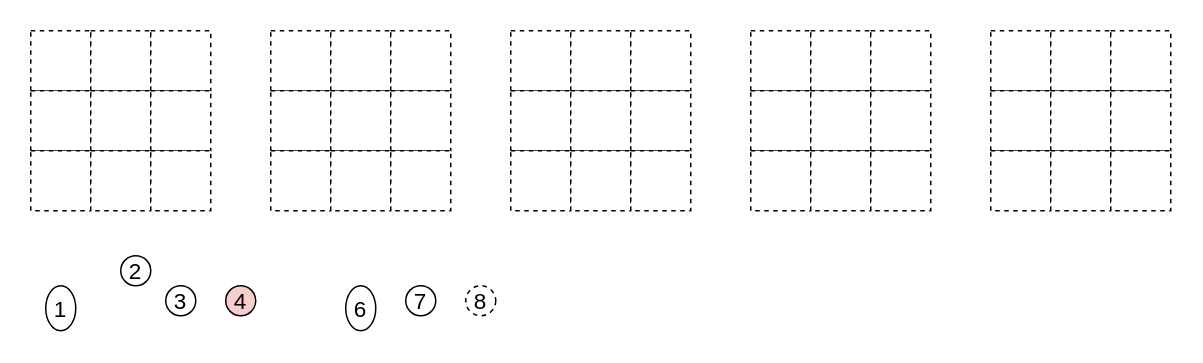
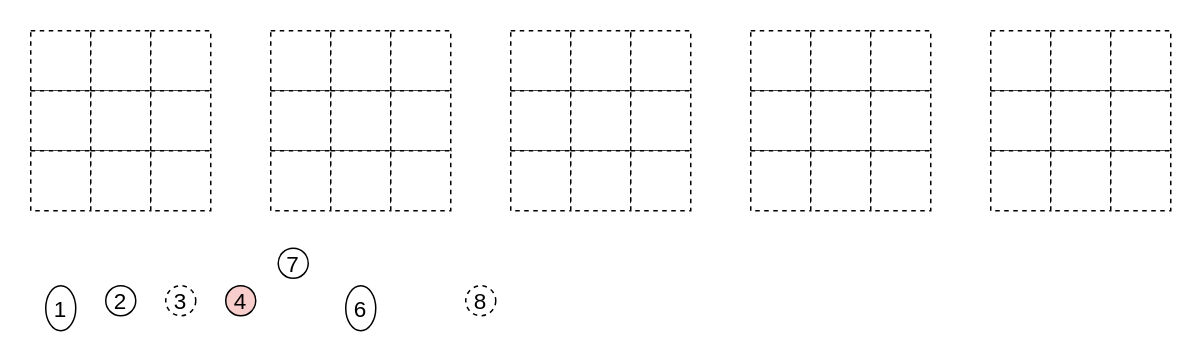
(136, 271) -> (121, 301)
(181, 301) -> (181, 301)
(421, 301) -> (293, 263)
